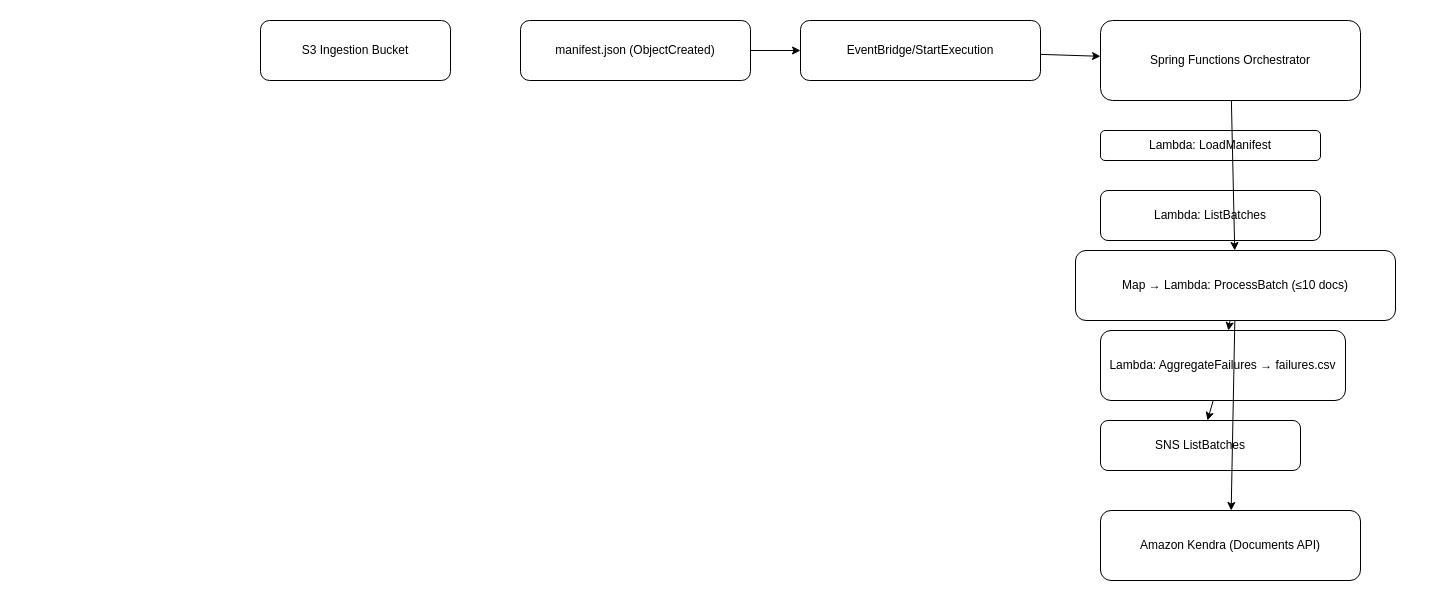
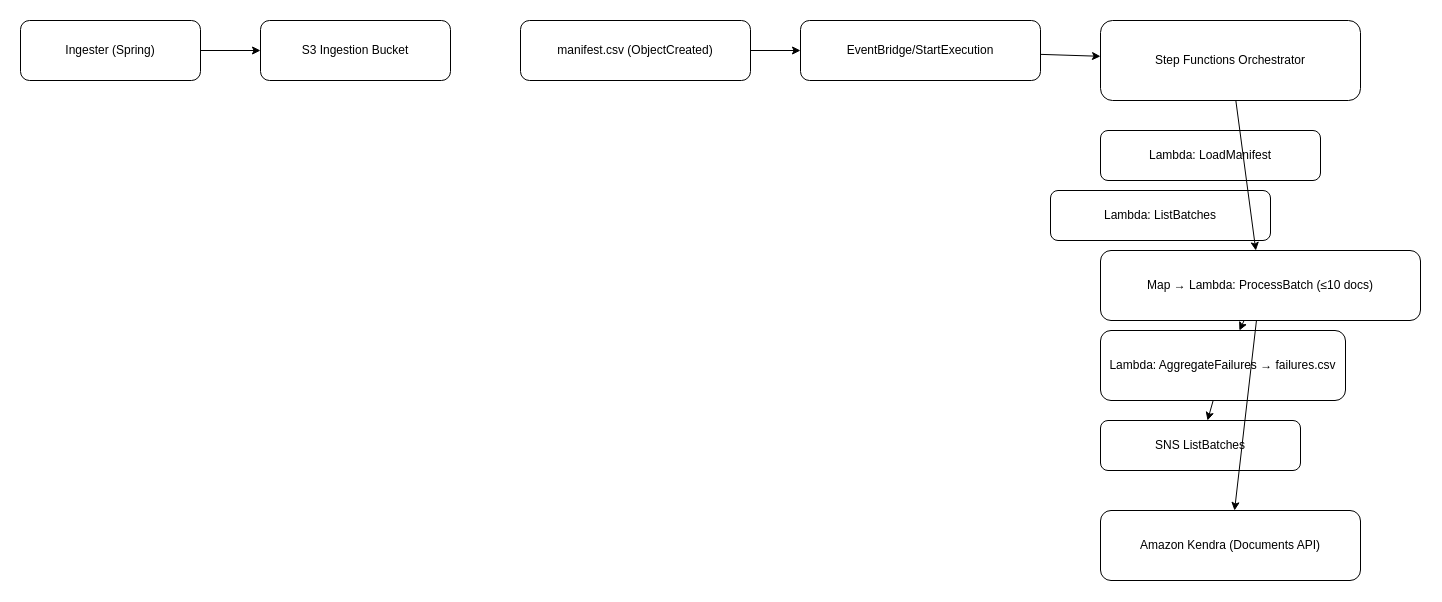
none -> (111, 51)
none -> (227, 51)
(636, 51) -> (636, 51)
(1231, 61) -> (1231, 61)
(1211, 146) -> (1211, 156)
(1211, 216) -> (1161, 216)
(1236, 286) -> (1261, 286)
